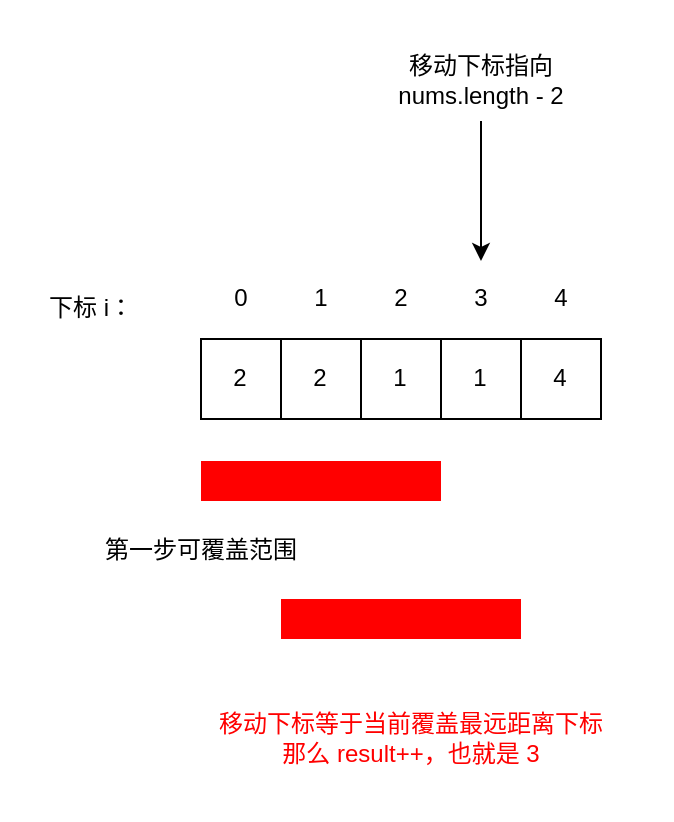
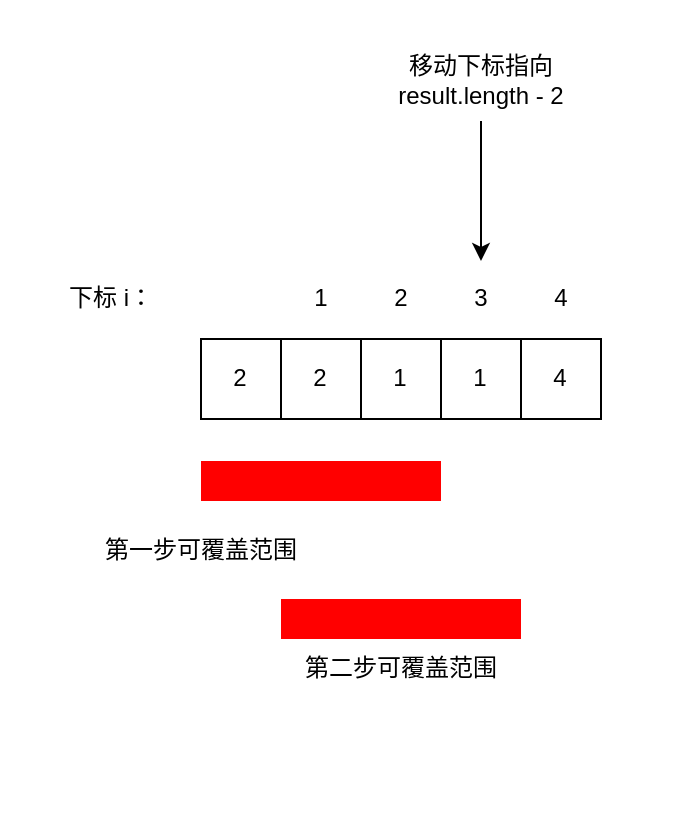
(482, 81) -> (482, 81)
(241, 299) -> none
(91, 309) -> (111, 299)
none -> (401, 669)
(411, 739) -> none
